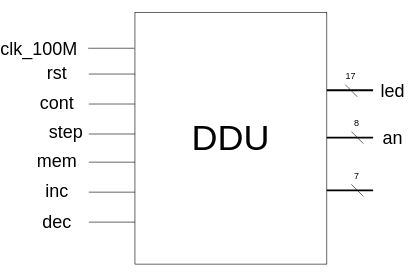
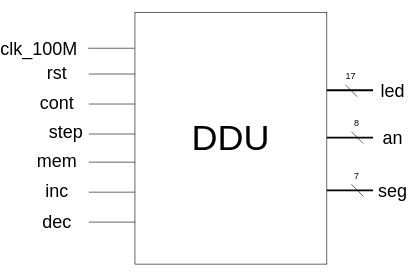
none -> (393, 191)
